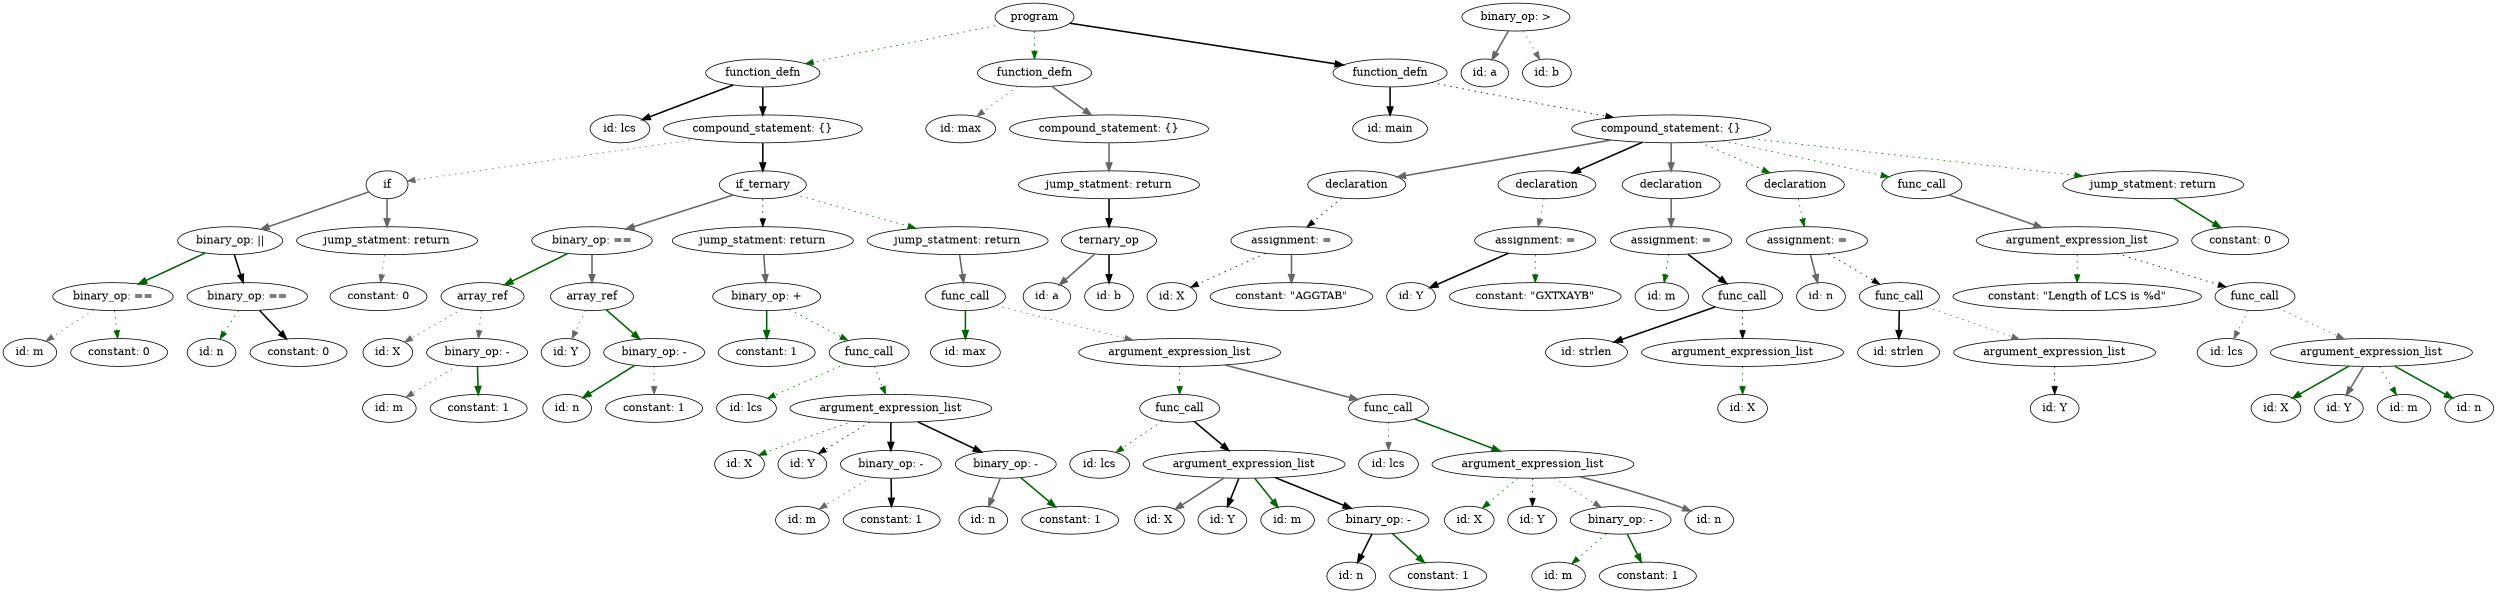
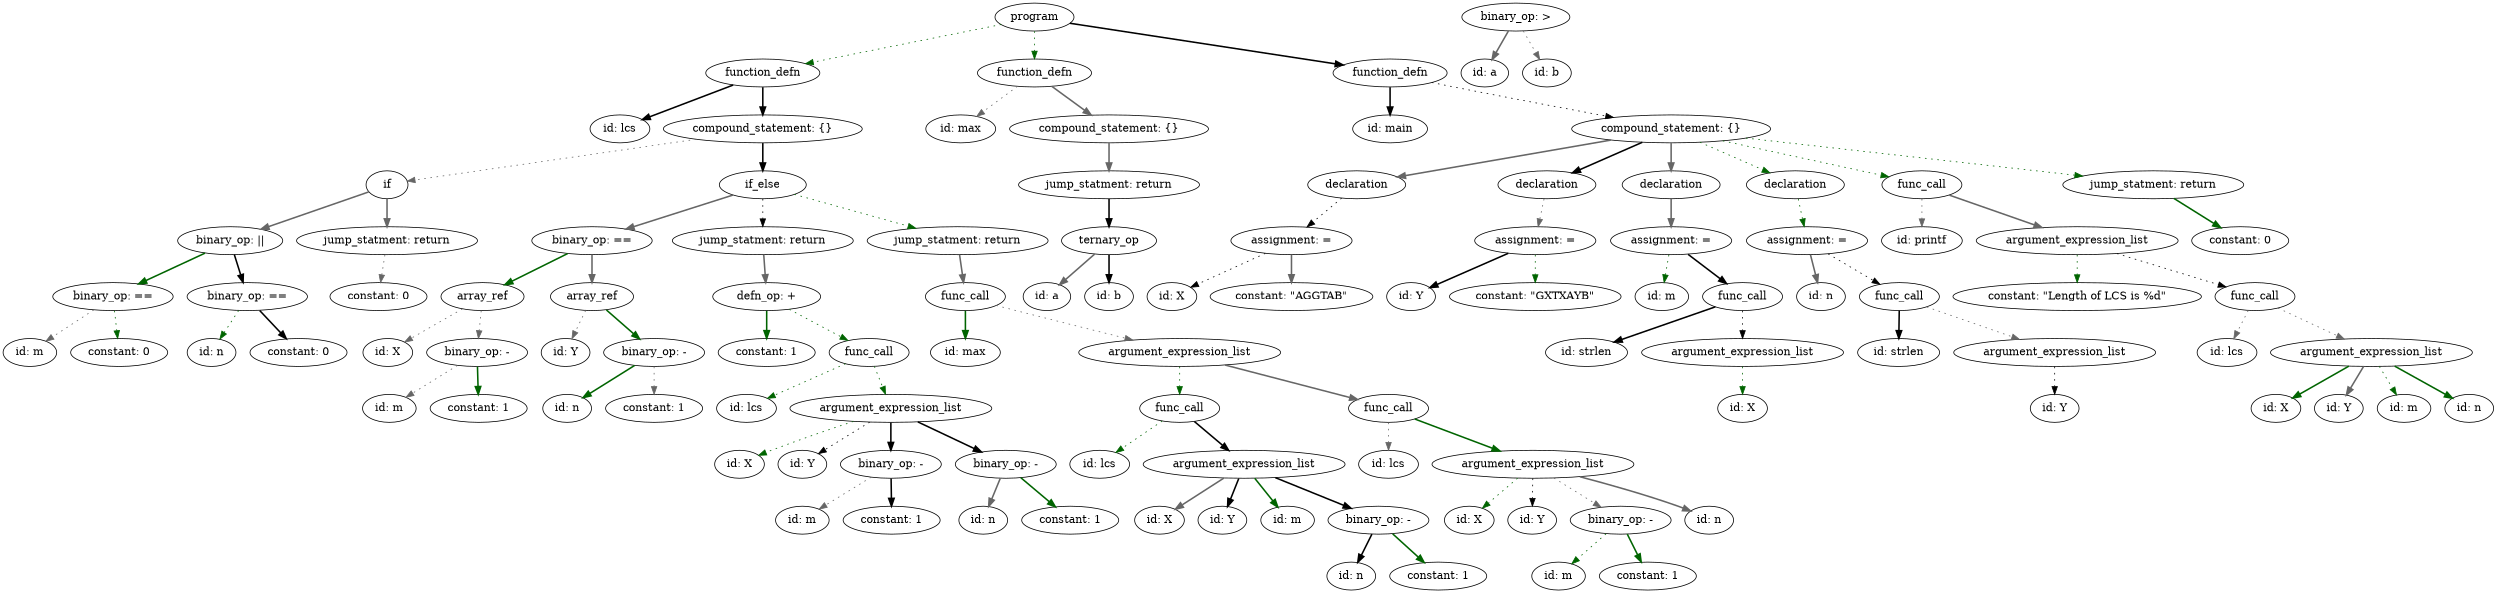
(763, 185) -> (763, 185)
none -> (1922, 241)
(767, 297) -> (767, 297)
